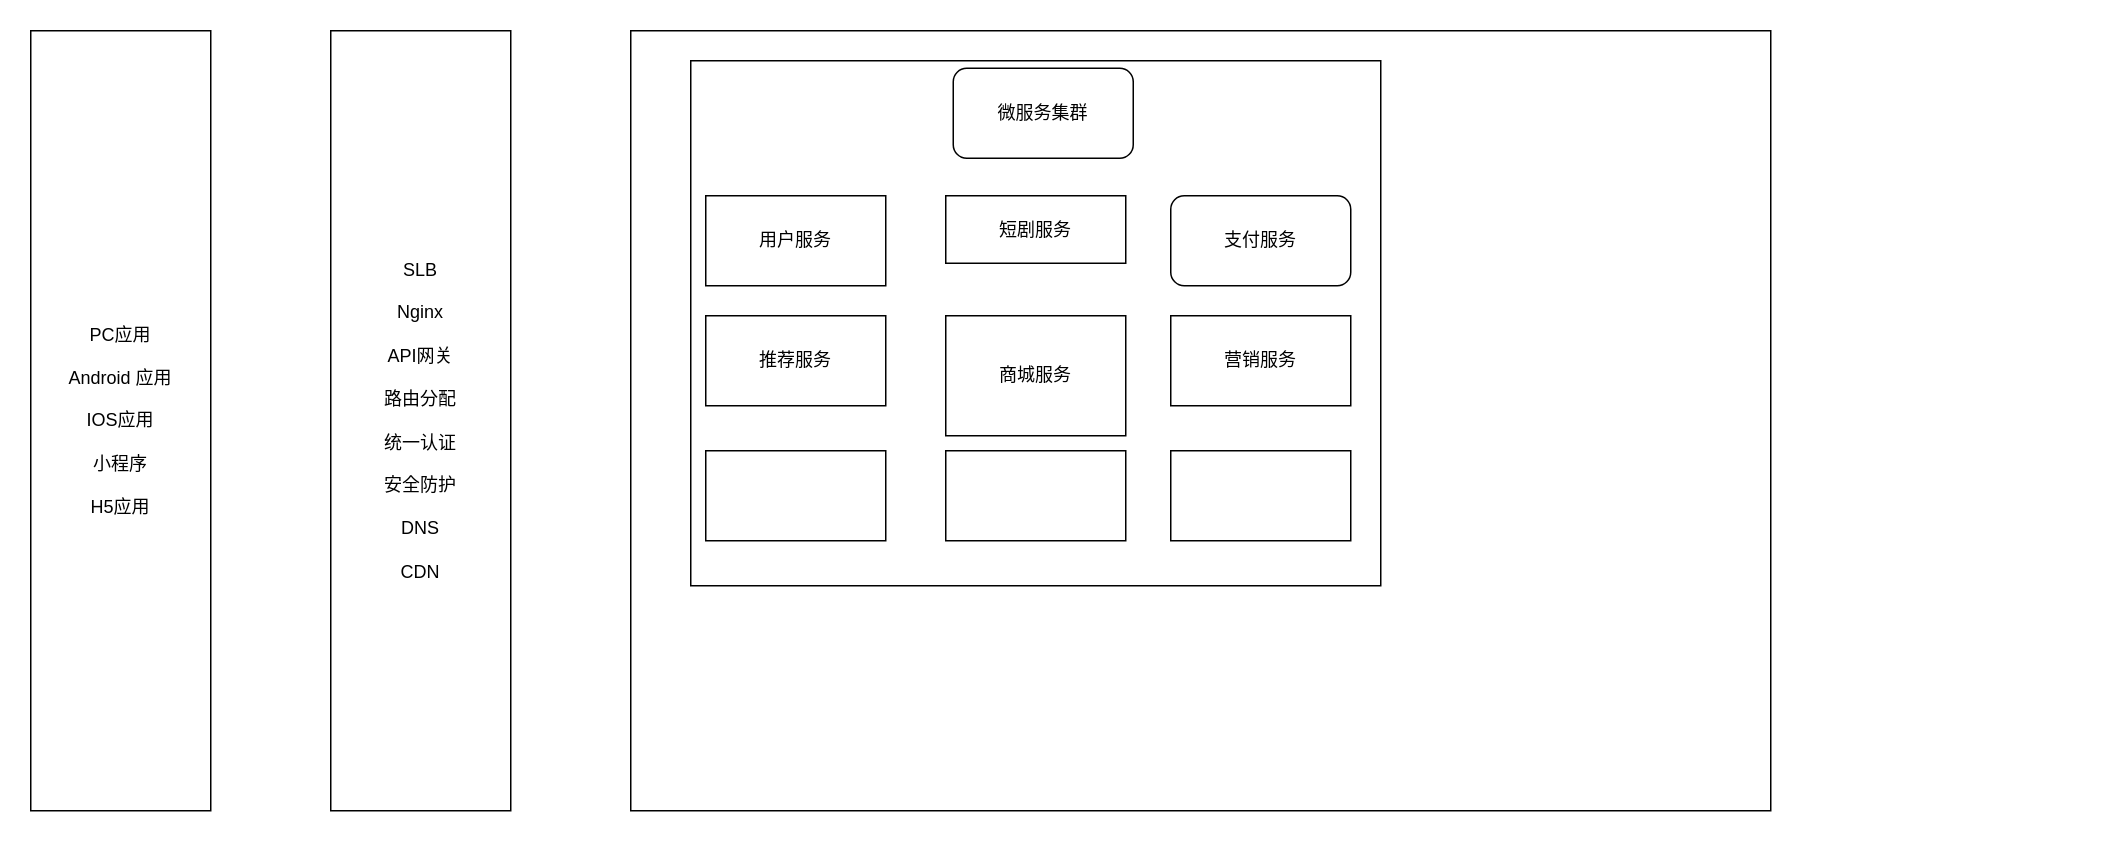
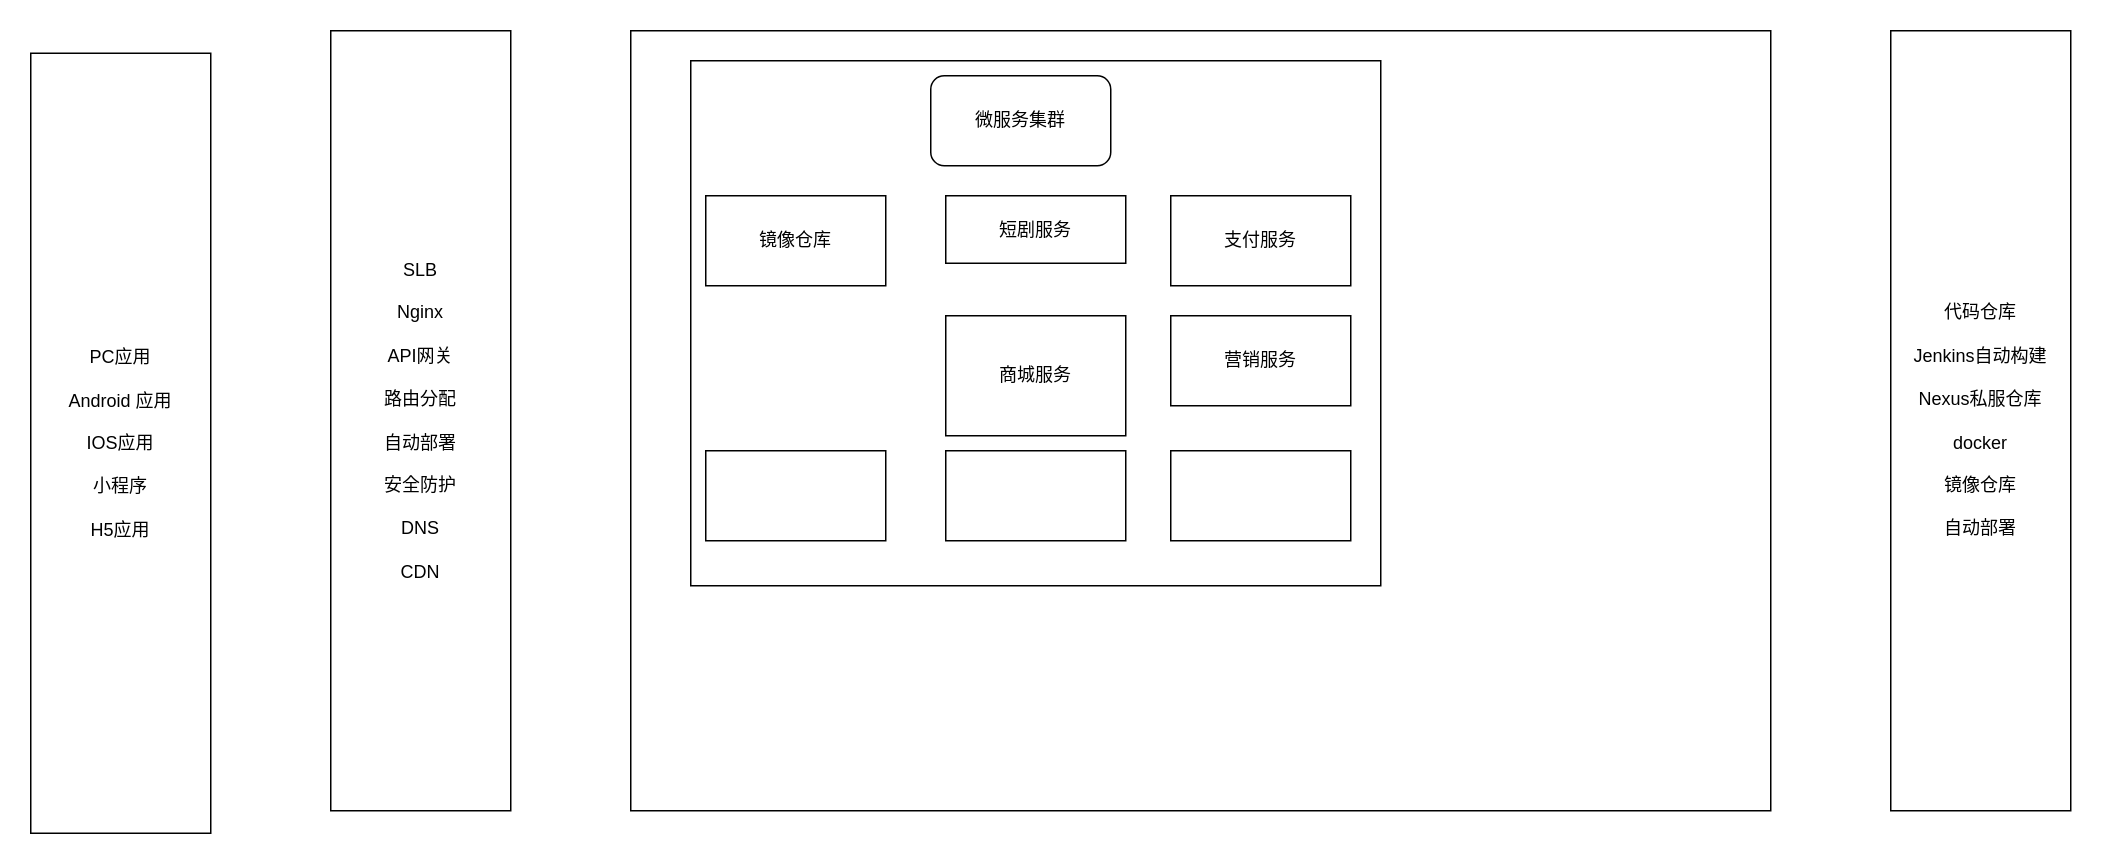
(1043, 113) -> (1021, 121)
(796, 241) -> (796, 241)
(1261, 241) -> (1261, 241)
(796, 361) -> none
(121, 421) -> (121, 443)
(421, 421) -> (421, 421)
none -> (1981, 421)
